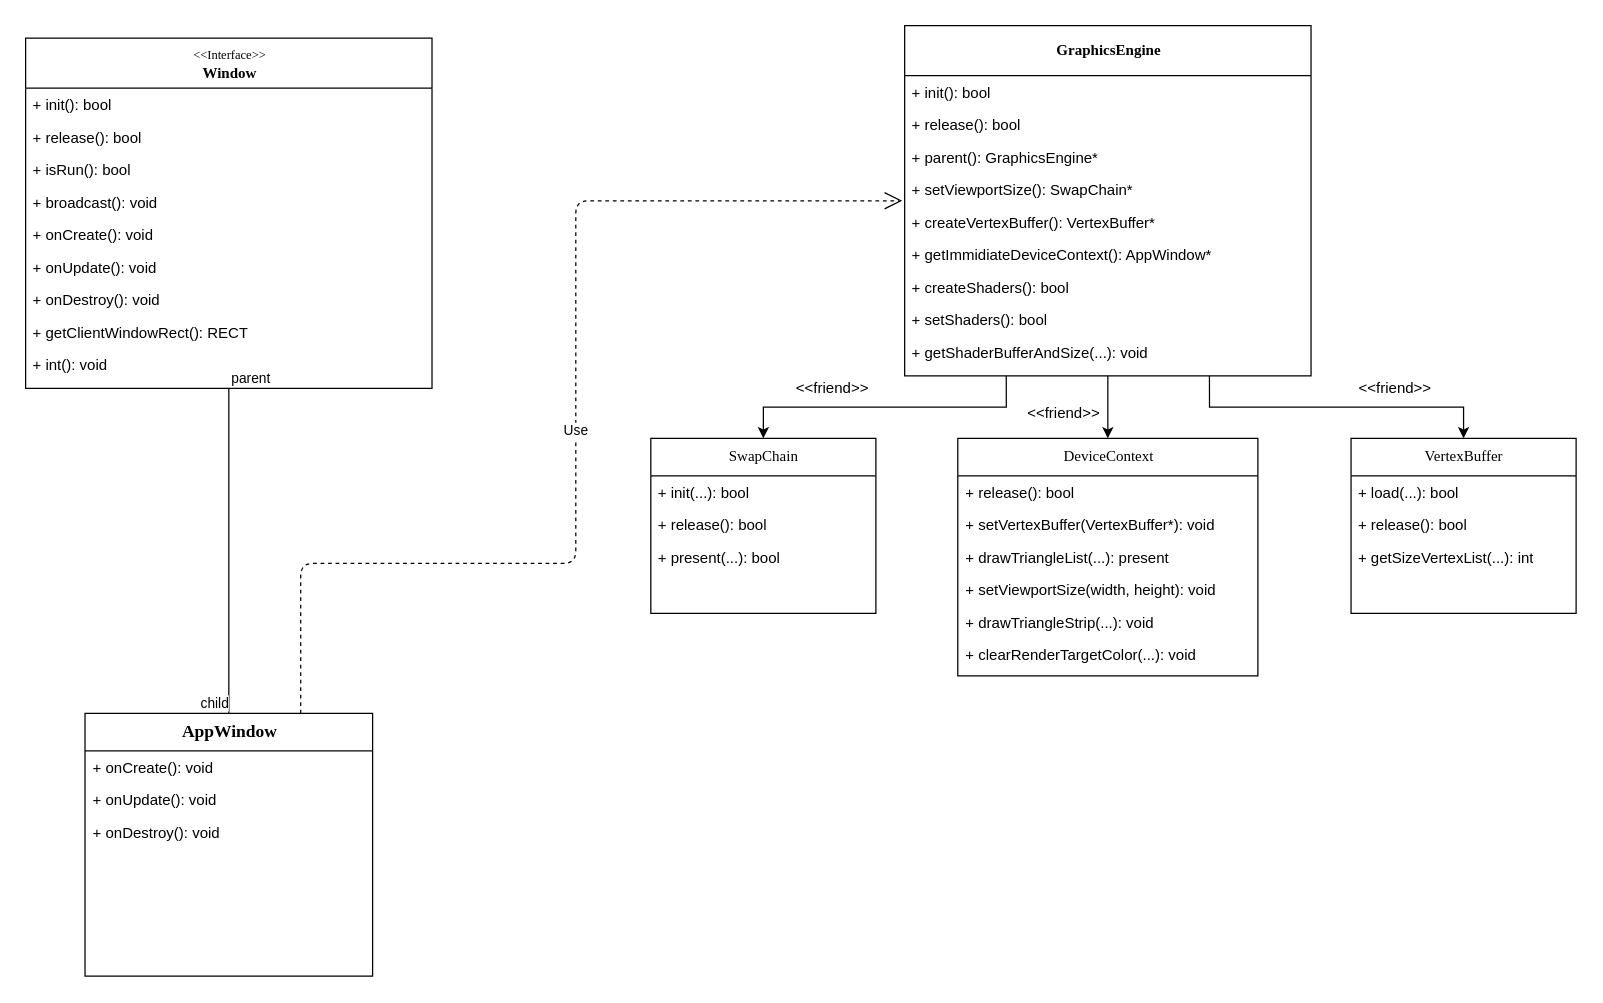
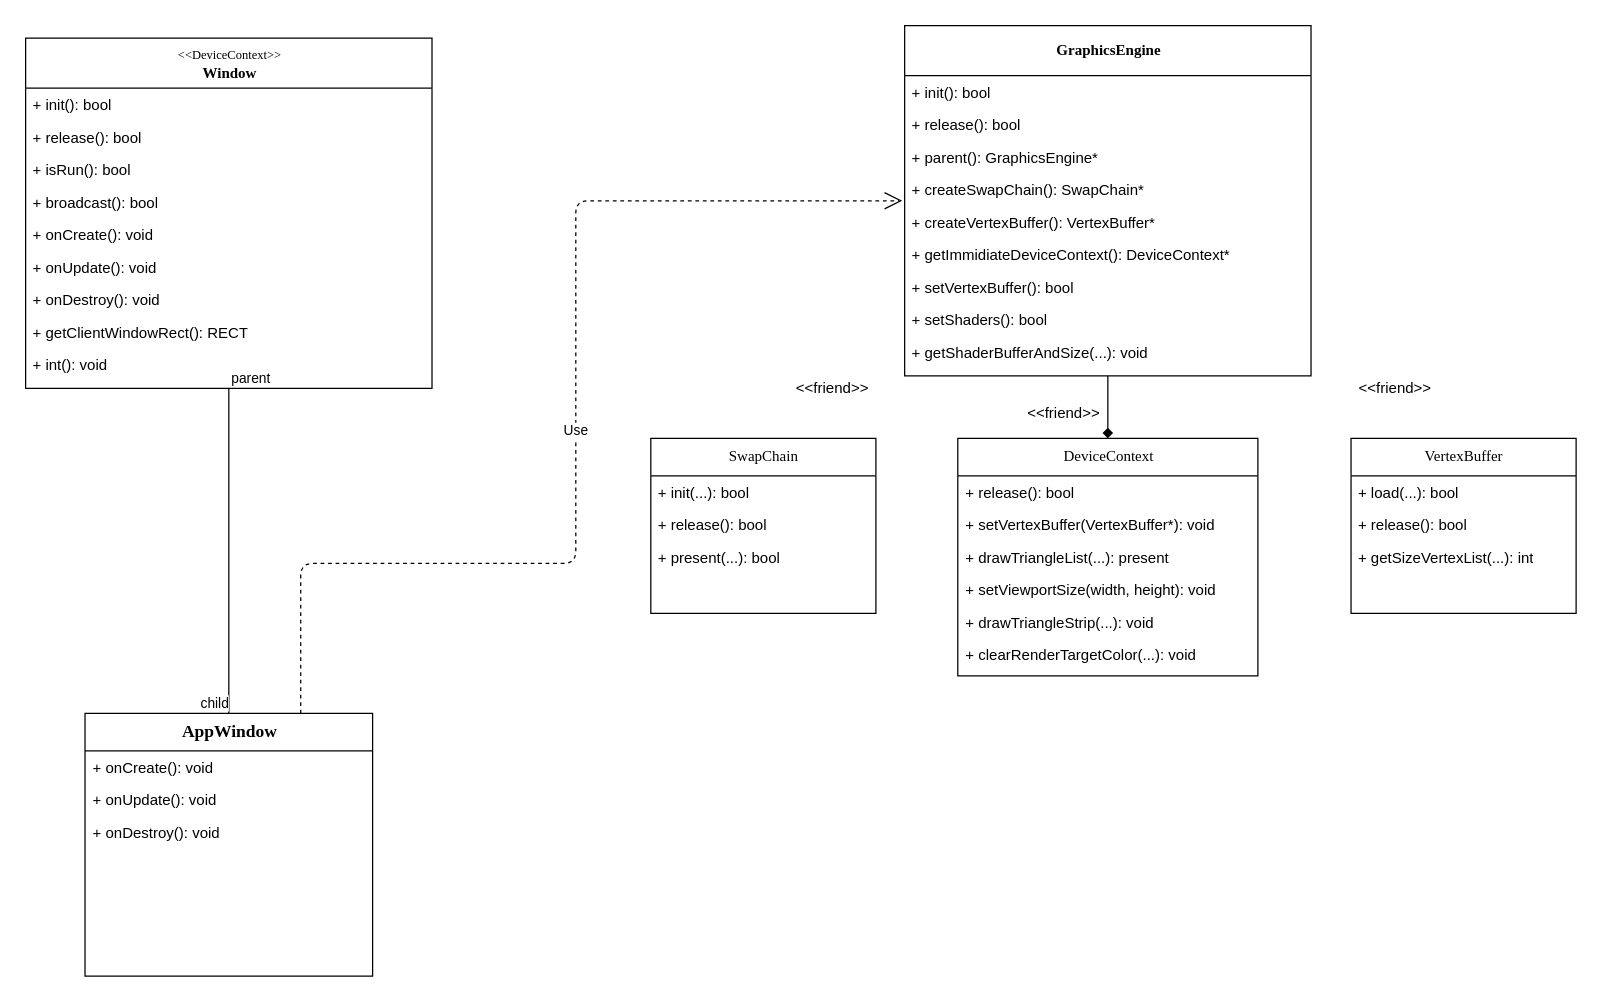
(230, 63) -> (230, 63)
(1030, 191) -> (1032, 191)
(105, 203) -> (105, 203)
(1070, 256) -> (1087, 256)
(1001, 288) -> (1009, 288)
(889, 407) -> none
(1332, 407) -> none
(1108, 428) -> (1108, 427)
